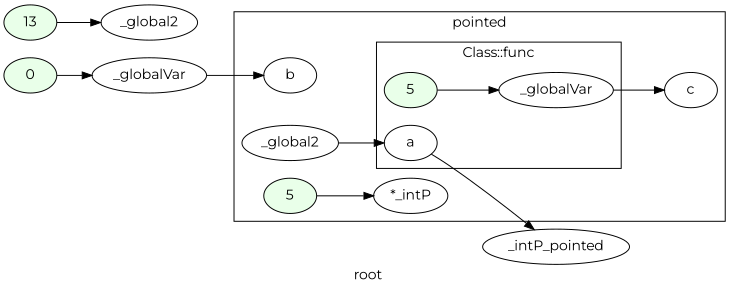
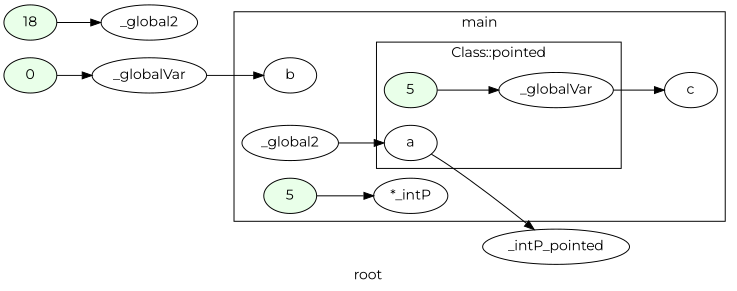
(30, 23) -> (30, 23)
(480, 23) -> (480, 23)
(499, 53) -> (499, 53)
